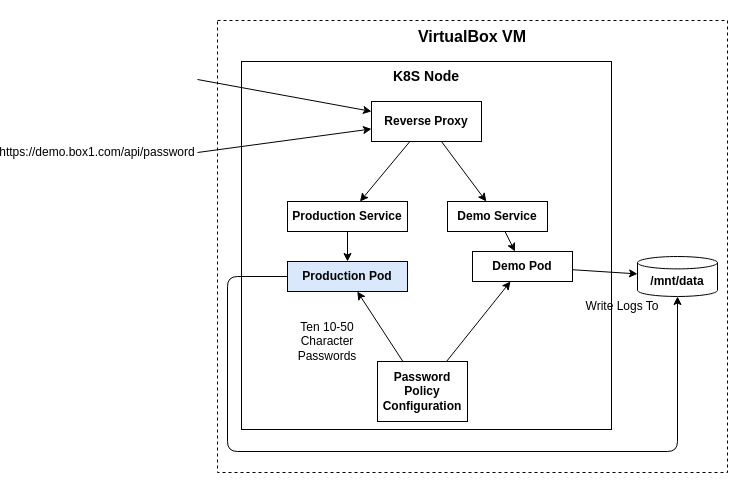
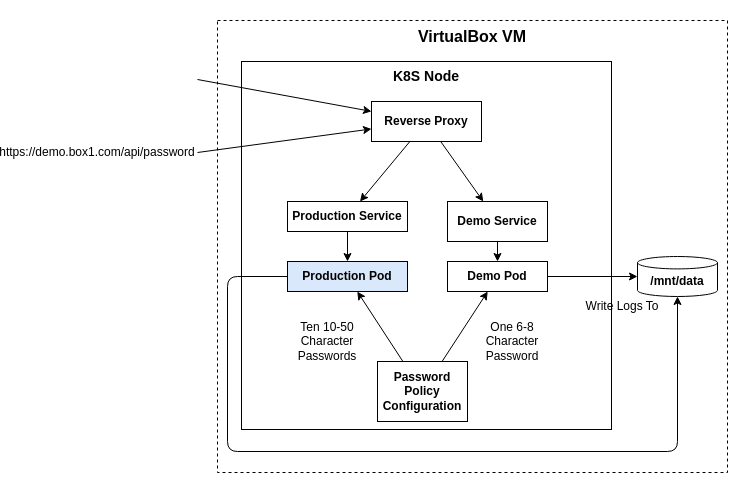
(498, 217) -> (498, 222)
(523, 267) -> (498, 277)
none -> (513, 342)
